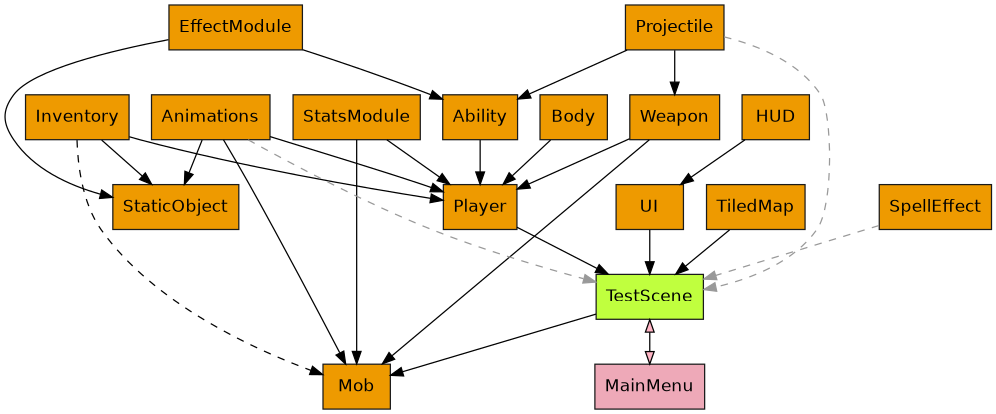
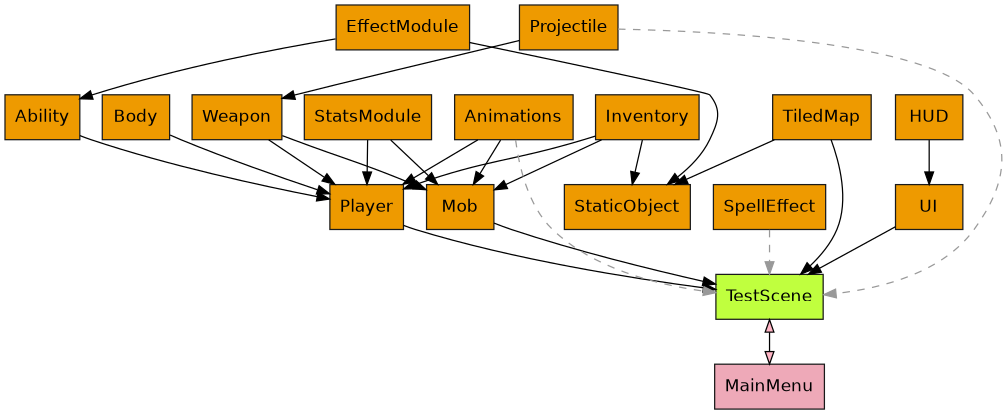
(578, 72) -> none
(194, 161) -> (730, 160)
(158, 287) -> (554, 162)
(499, 343) -> (614, 259)
